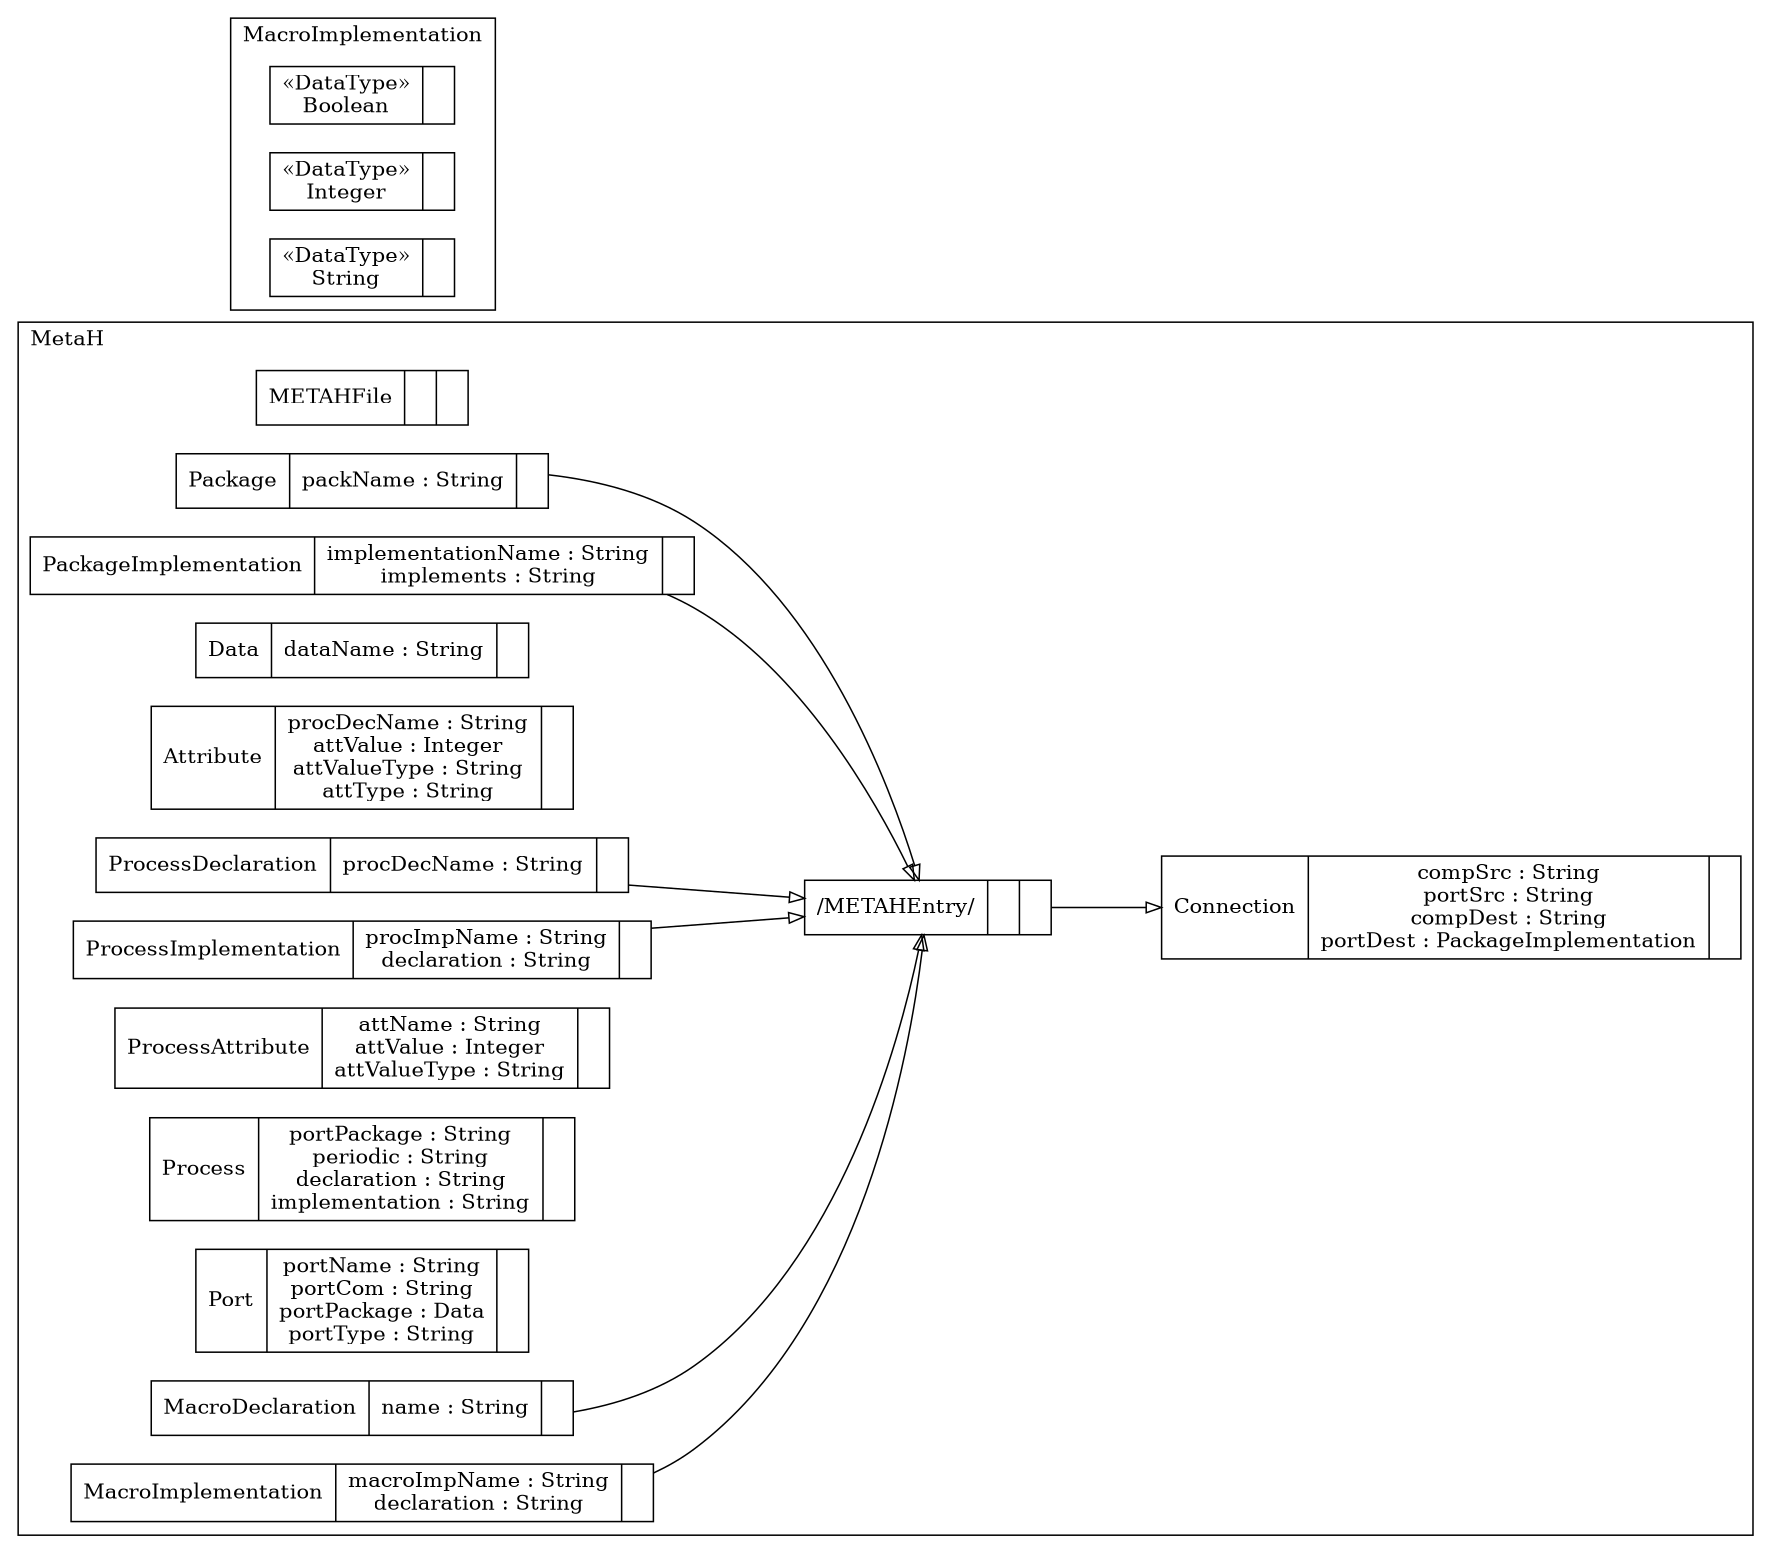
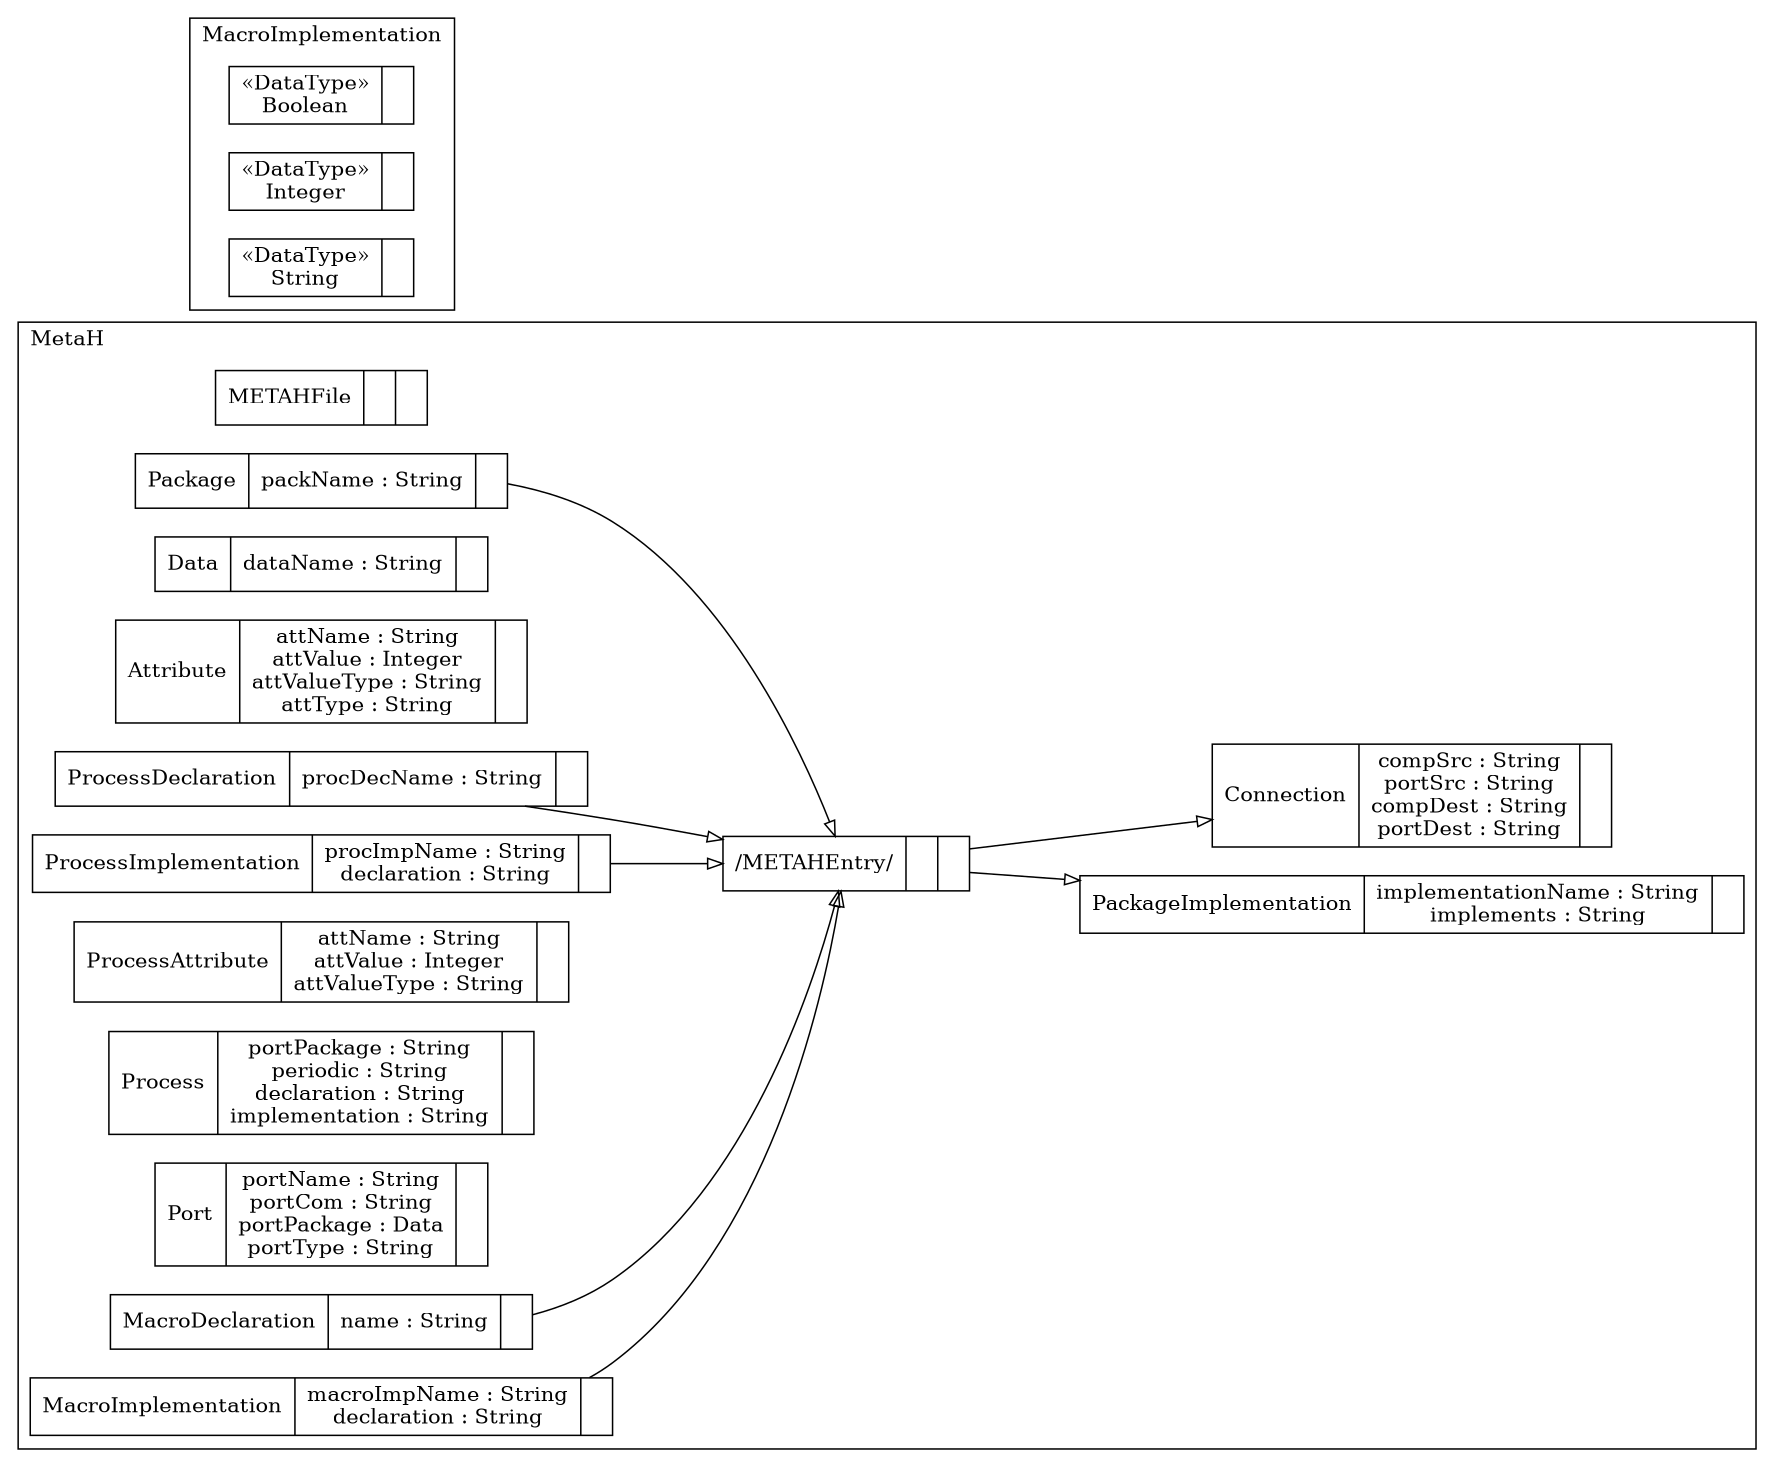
(809, 710) -> (1017, 876)
(408, 723) -> (368, 637)
(1509, 941) -> (1469, 829)
